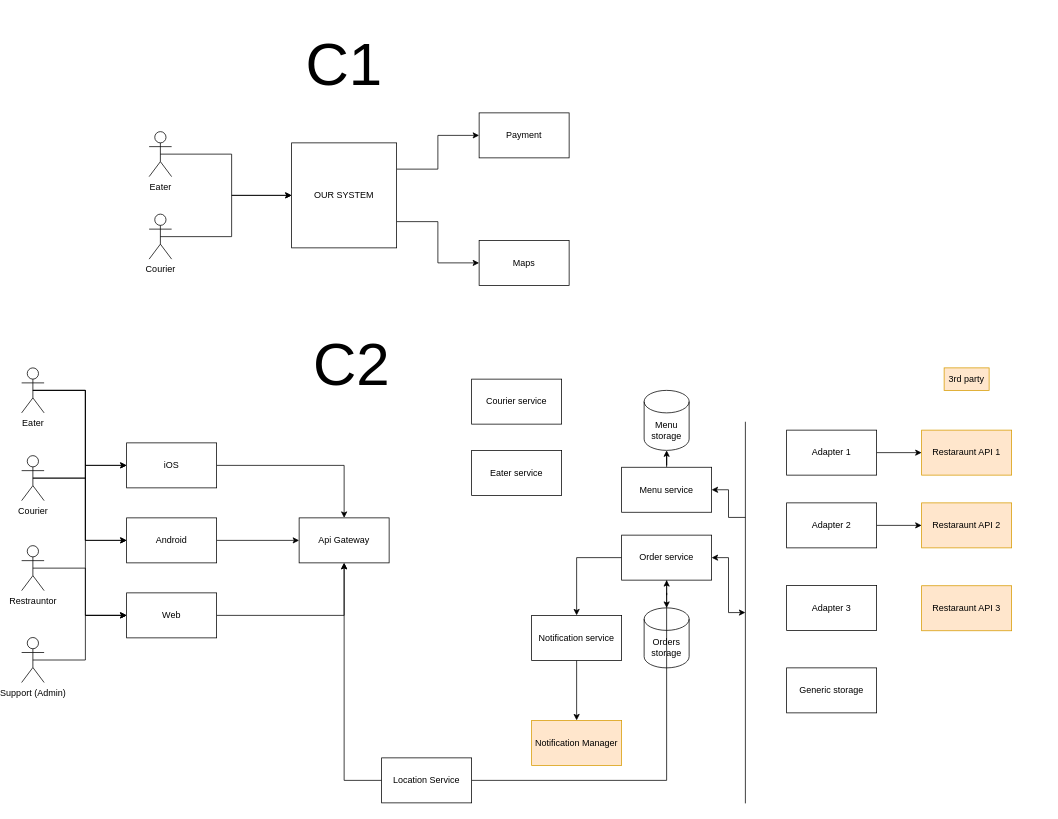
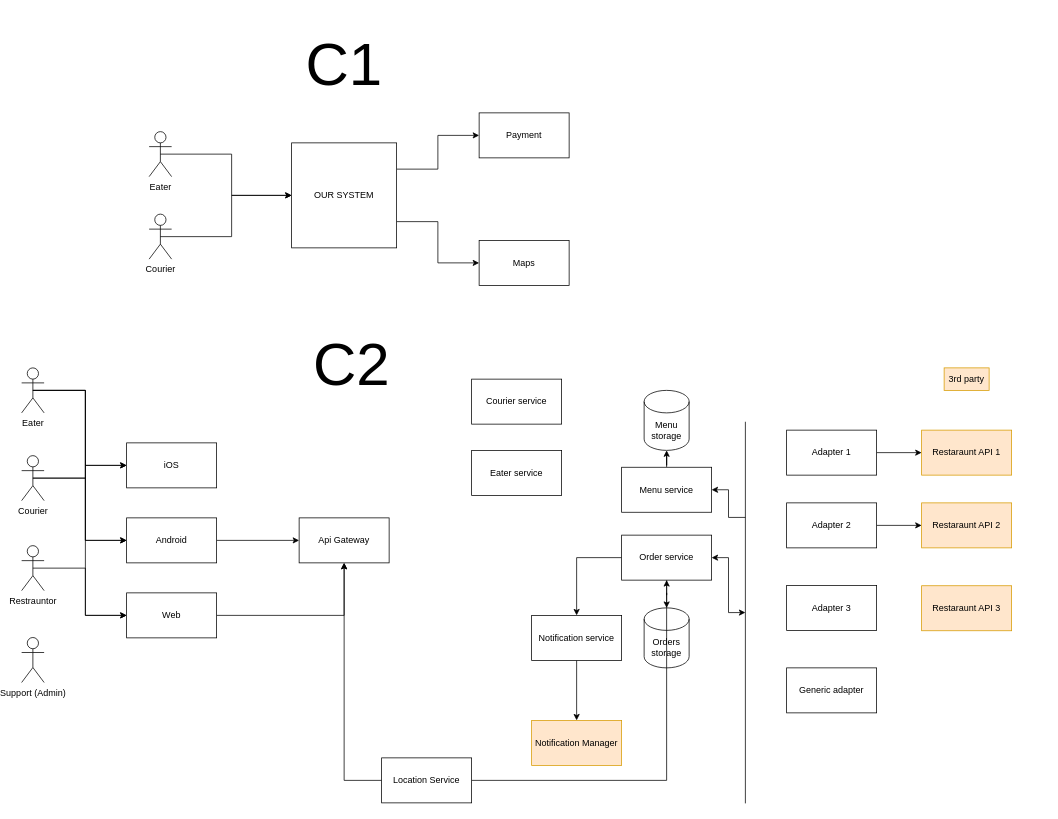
(281, 465) -> none
(80, 660) -> none
(831, 690) -> (831, 690)
